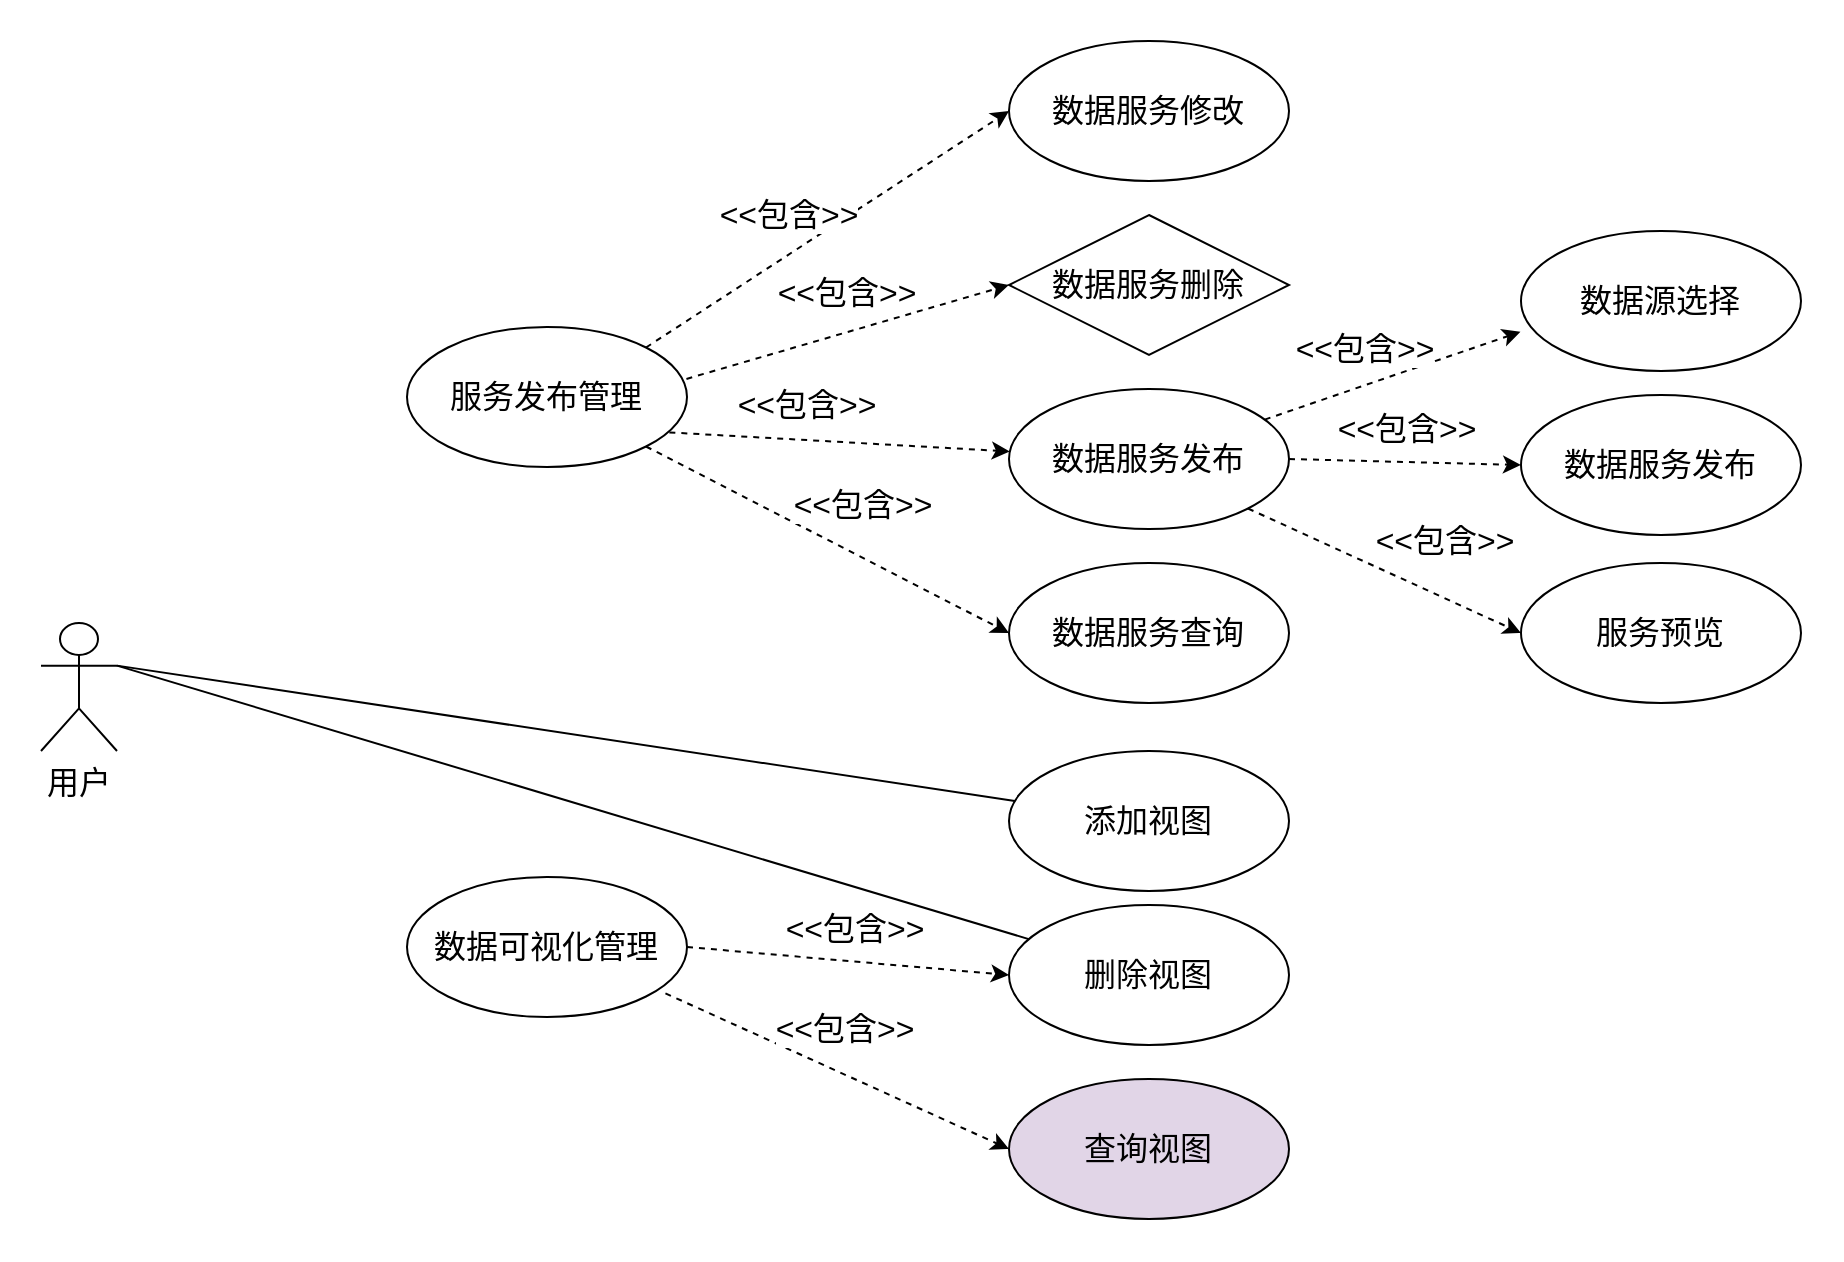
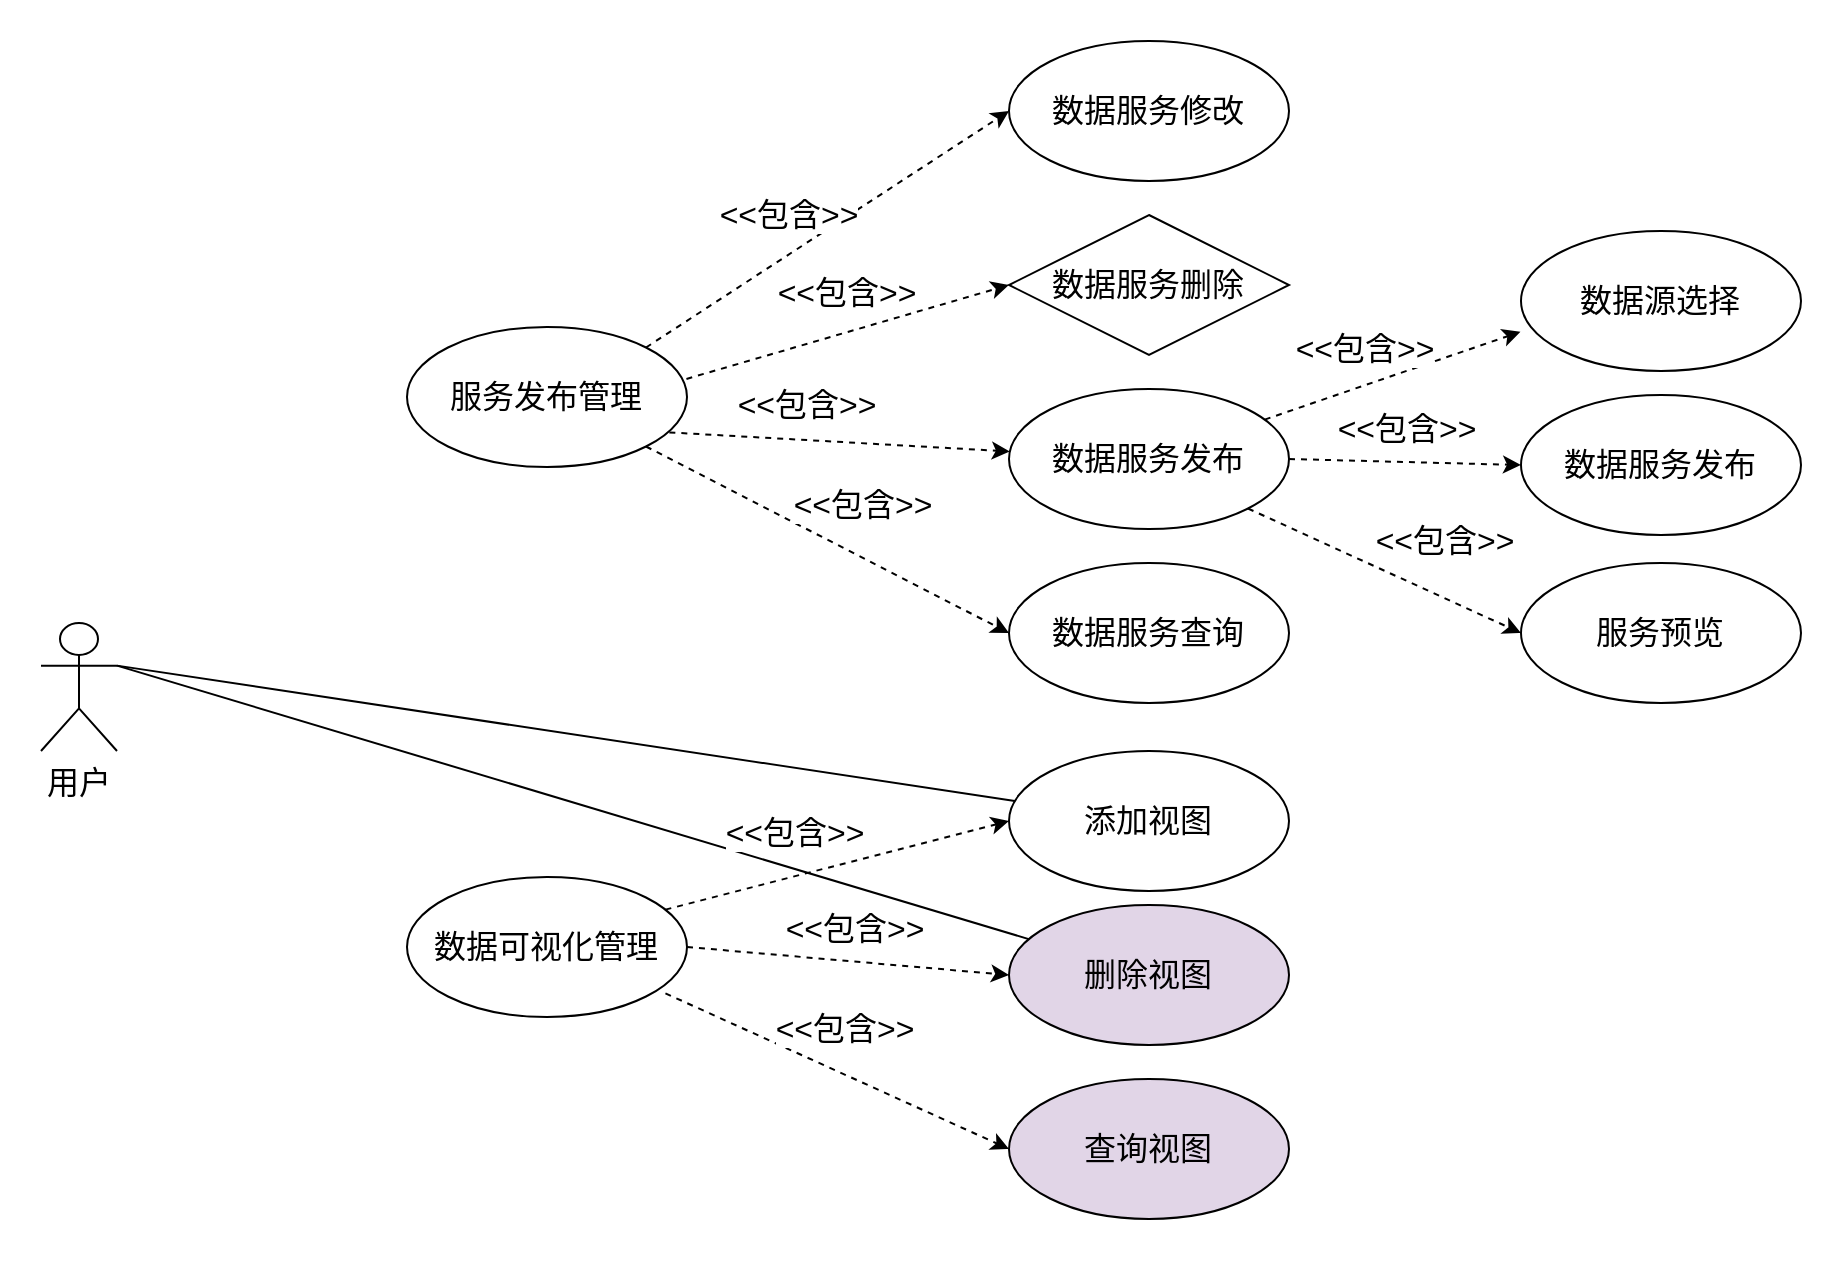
none -> (905, 848)
(1149, 975) -> (1149, 975)
